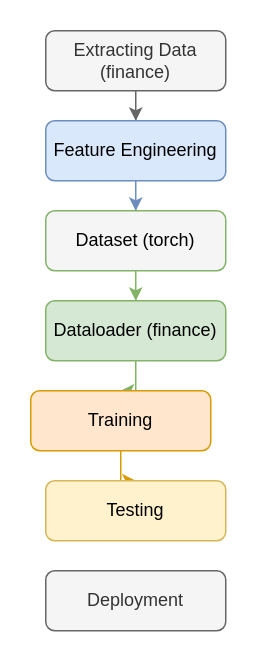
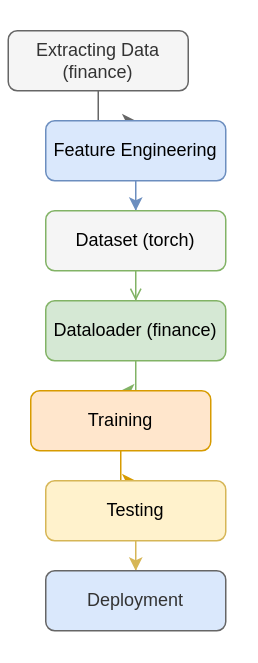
(136, 61) -> (98, 61)
(136, 289) -> (136, 291)
none -> (136, 561)
(136, 601) -> (136, 601)
